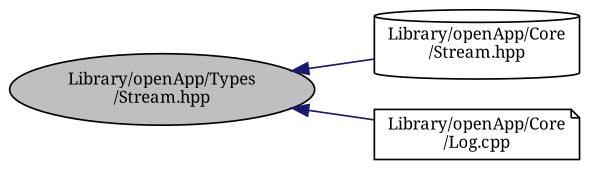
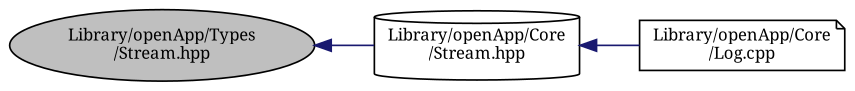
(341, 115) -> (618, 45)
